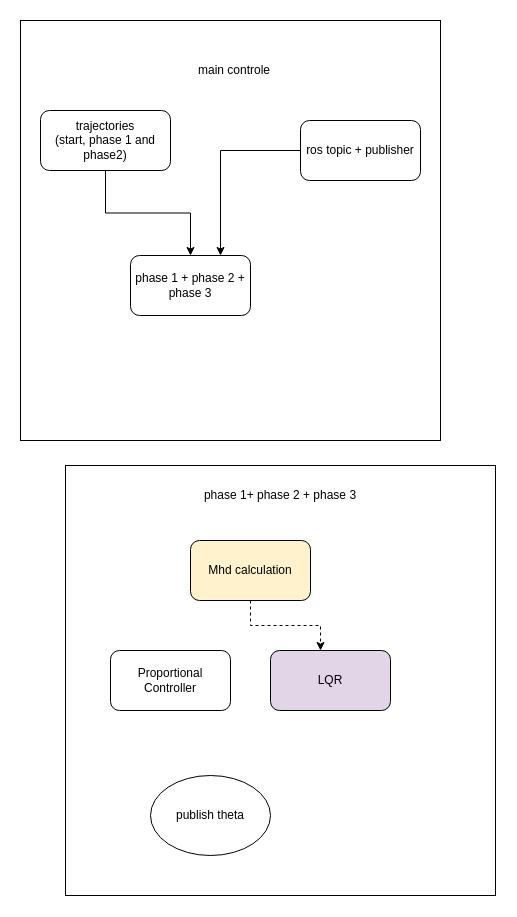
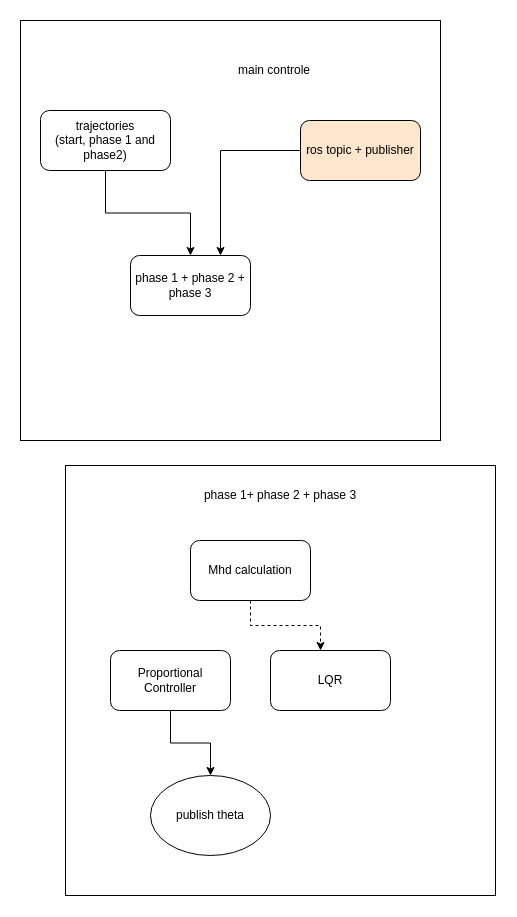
(235, 71) -> (275, 71)
(361, 151) -> (361, 151)
(251, 571) -> (251, 571)
(331, 681) -> (331, 681)
none -> (188, 743)
